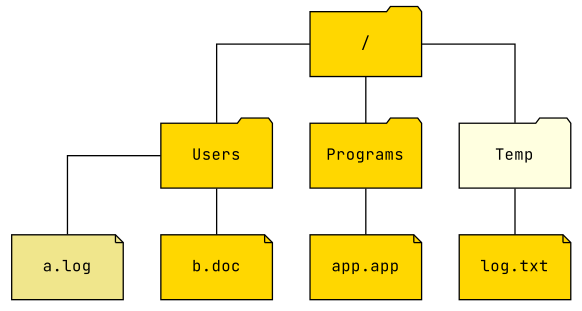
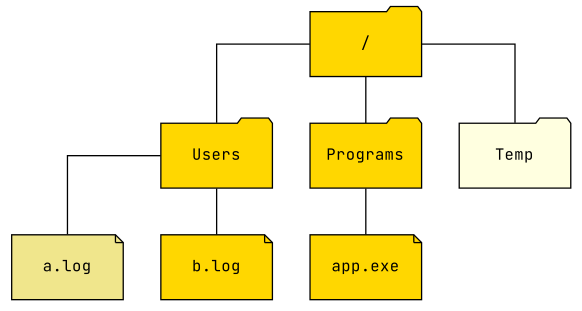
(217, 267) -> (217, 267)
(366, 267) -> (366, 267)
(515, 267) -> none
